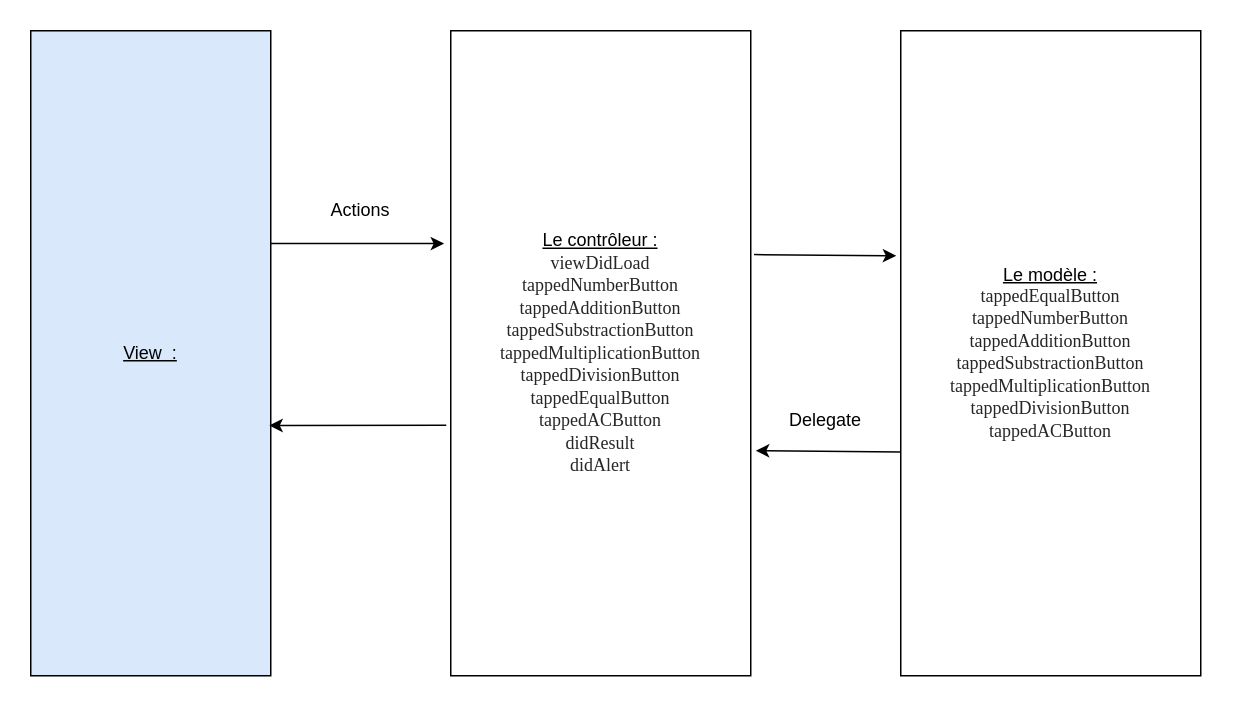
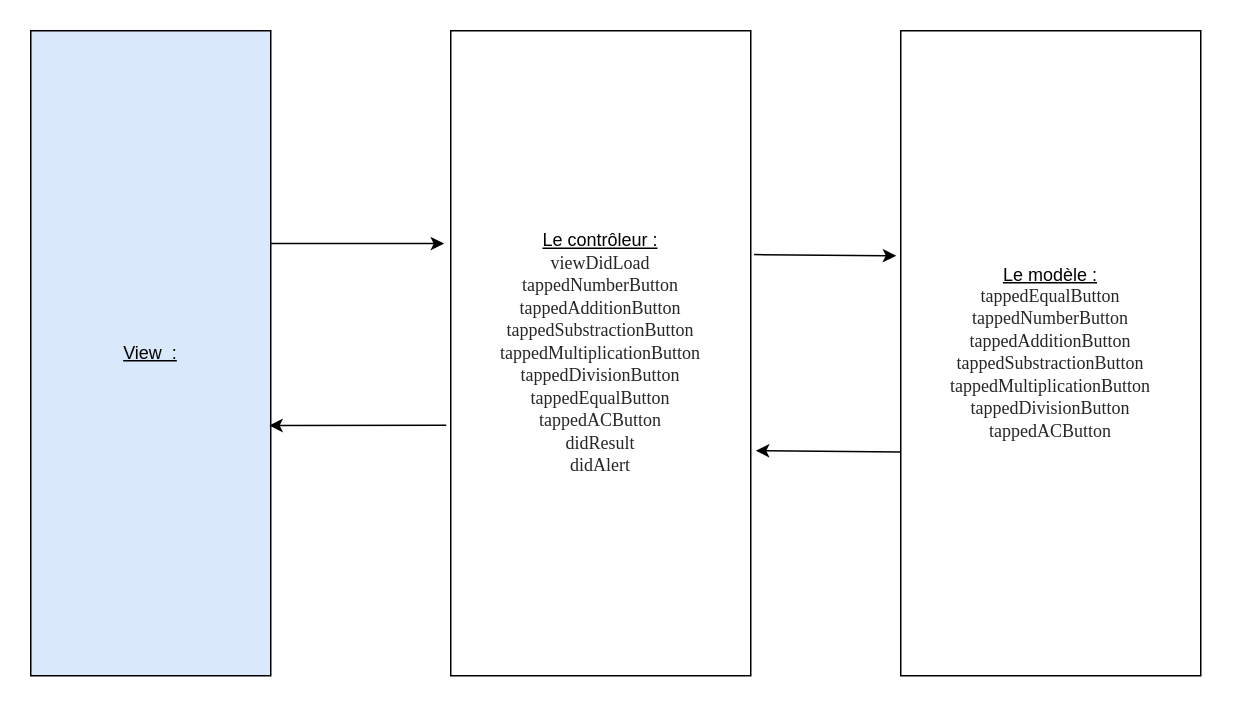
(361, 211) -> none
(826, 421) -> none
